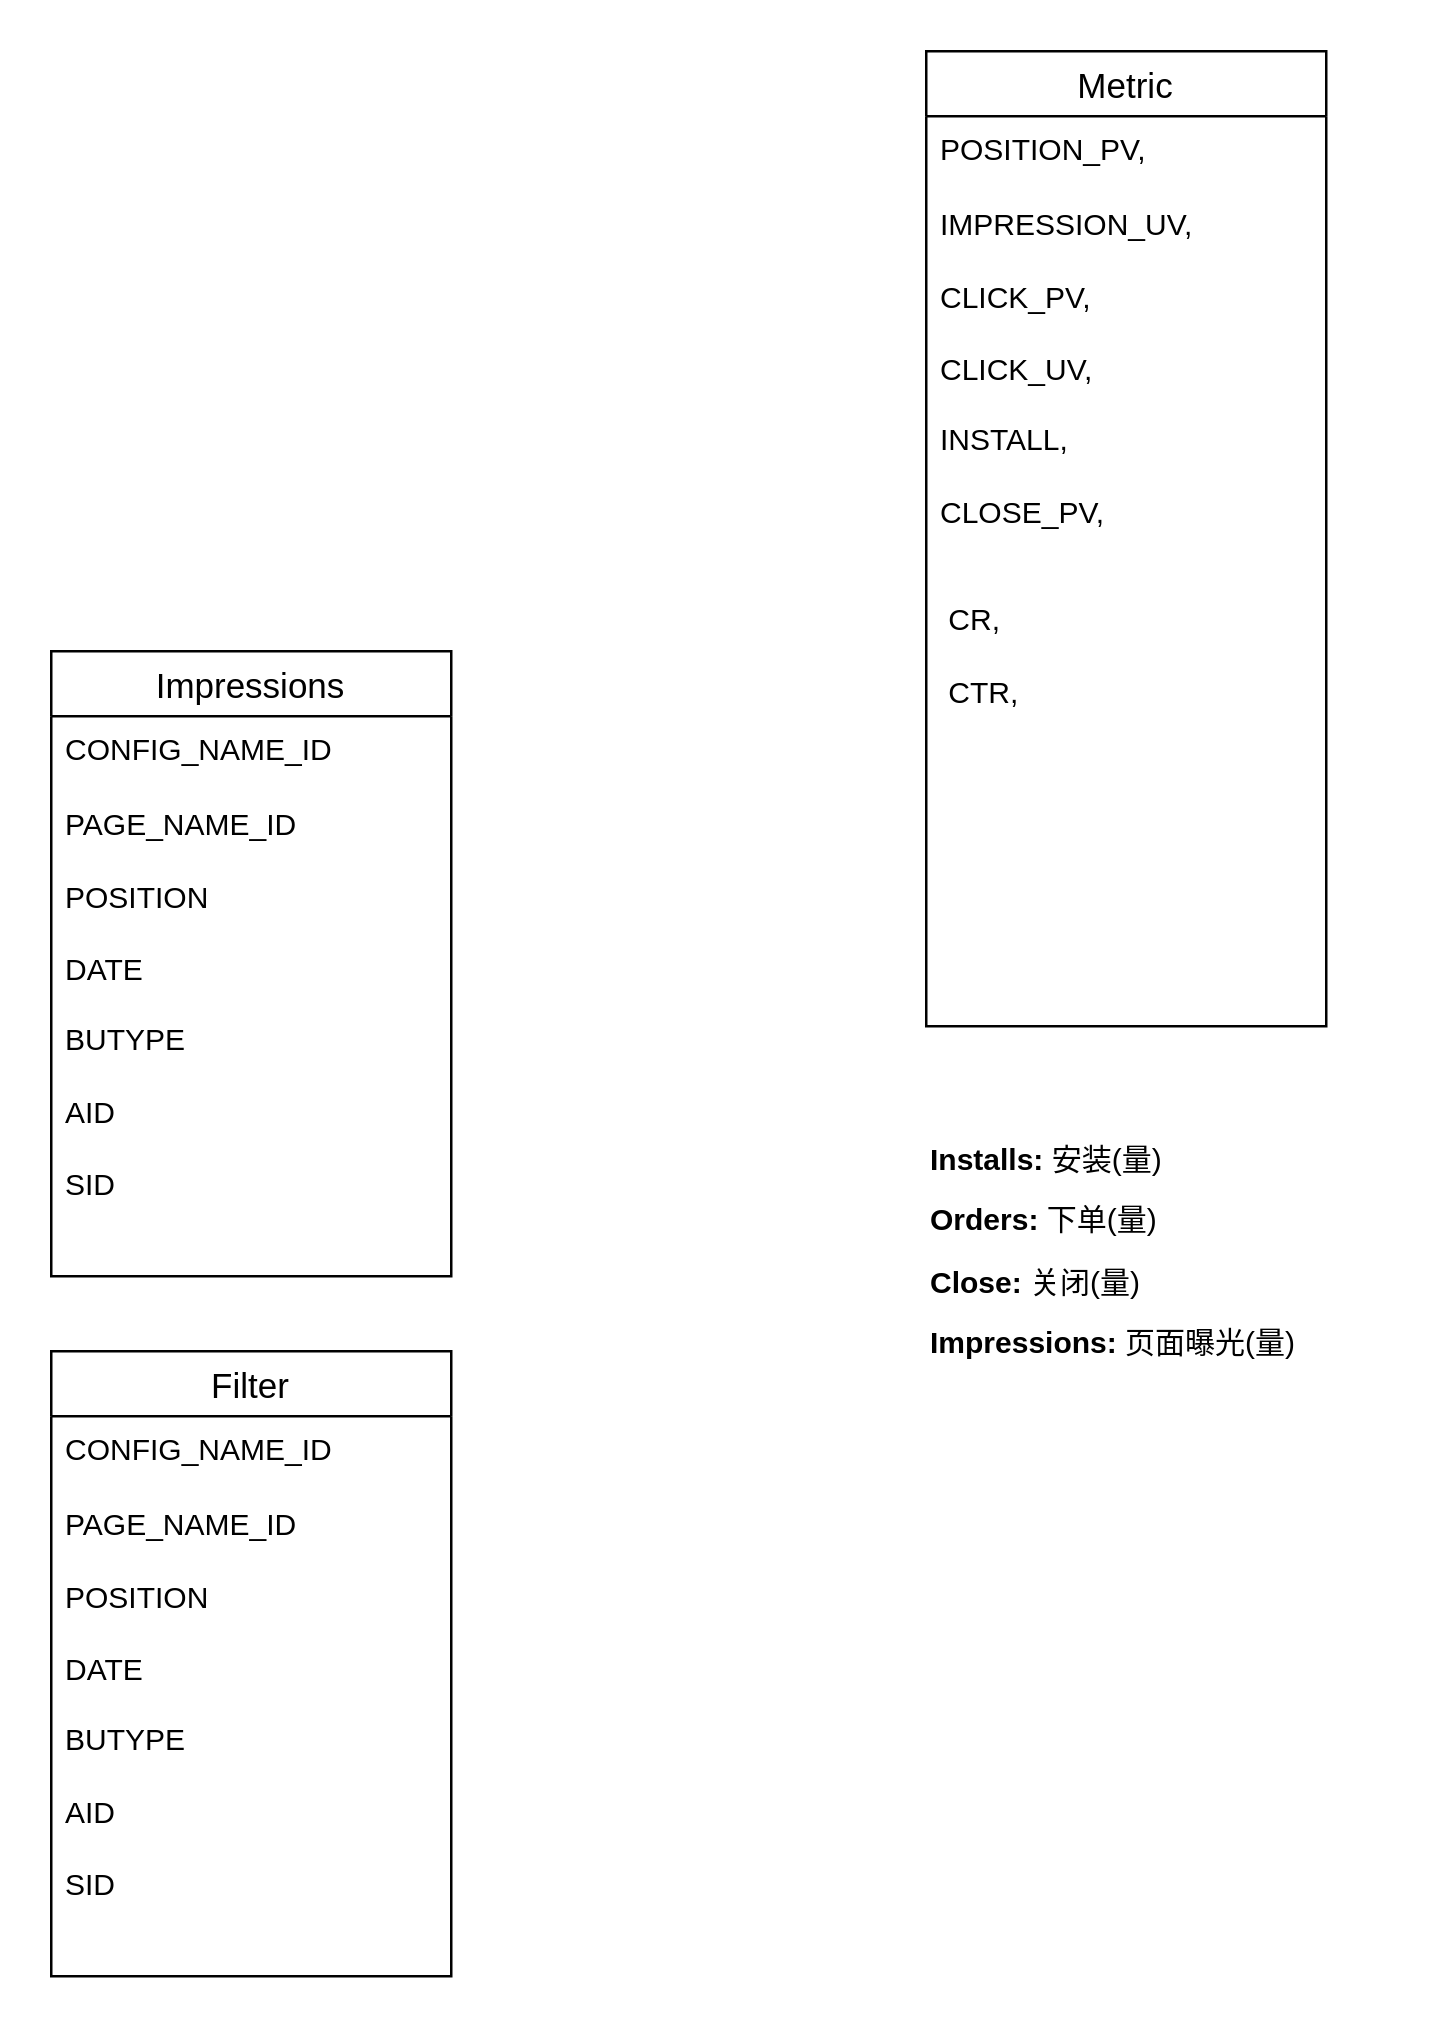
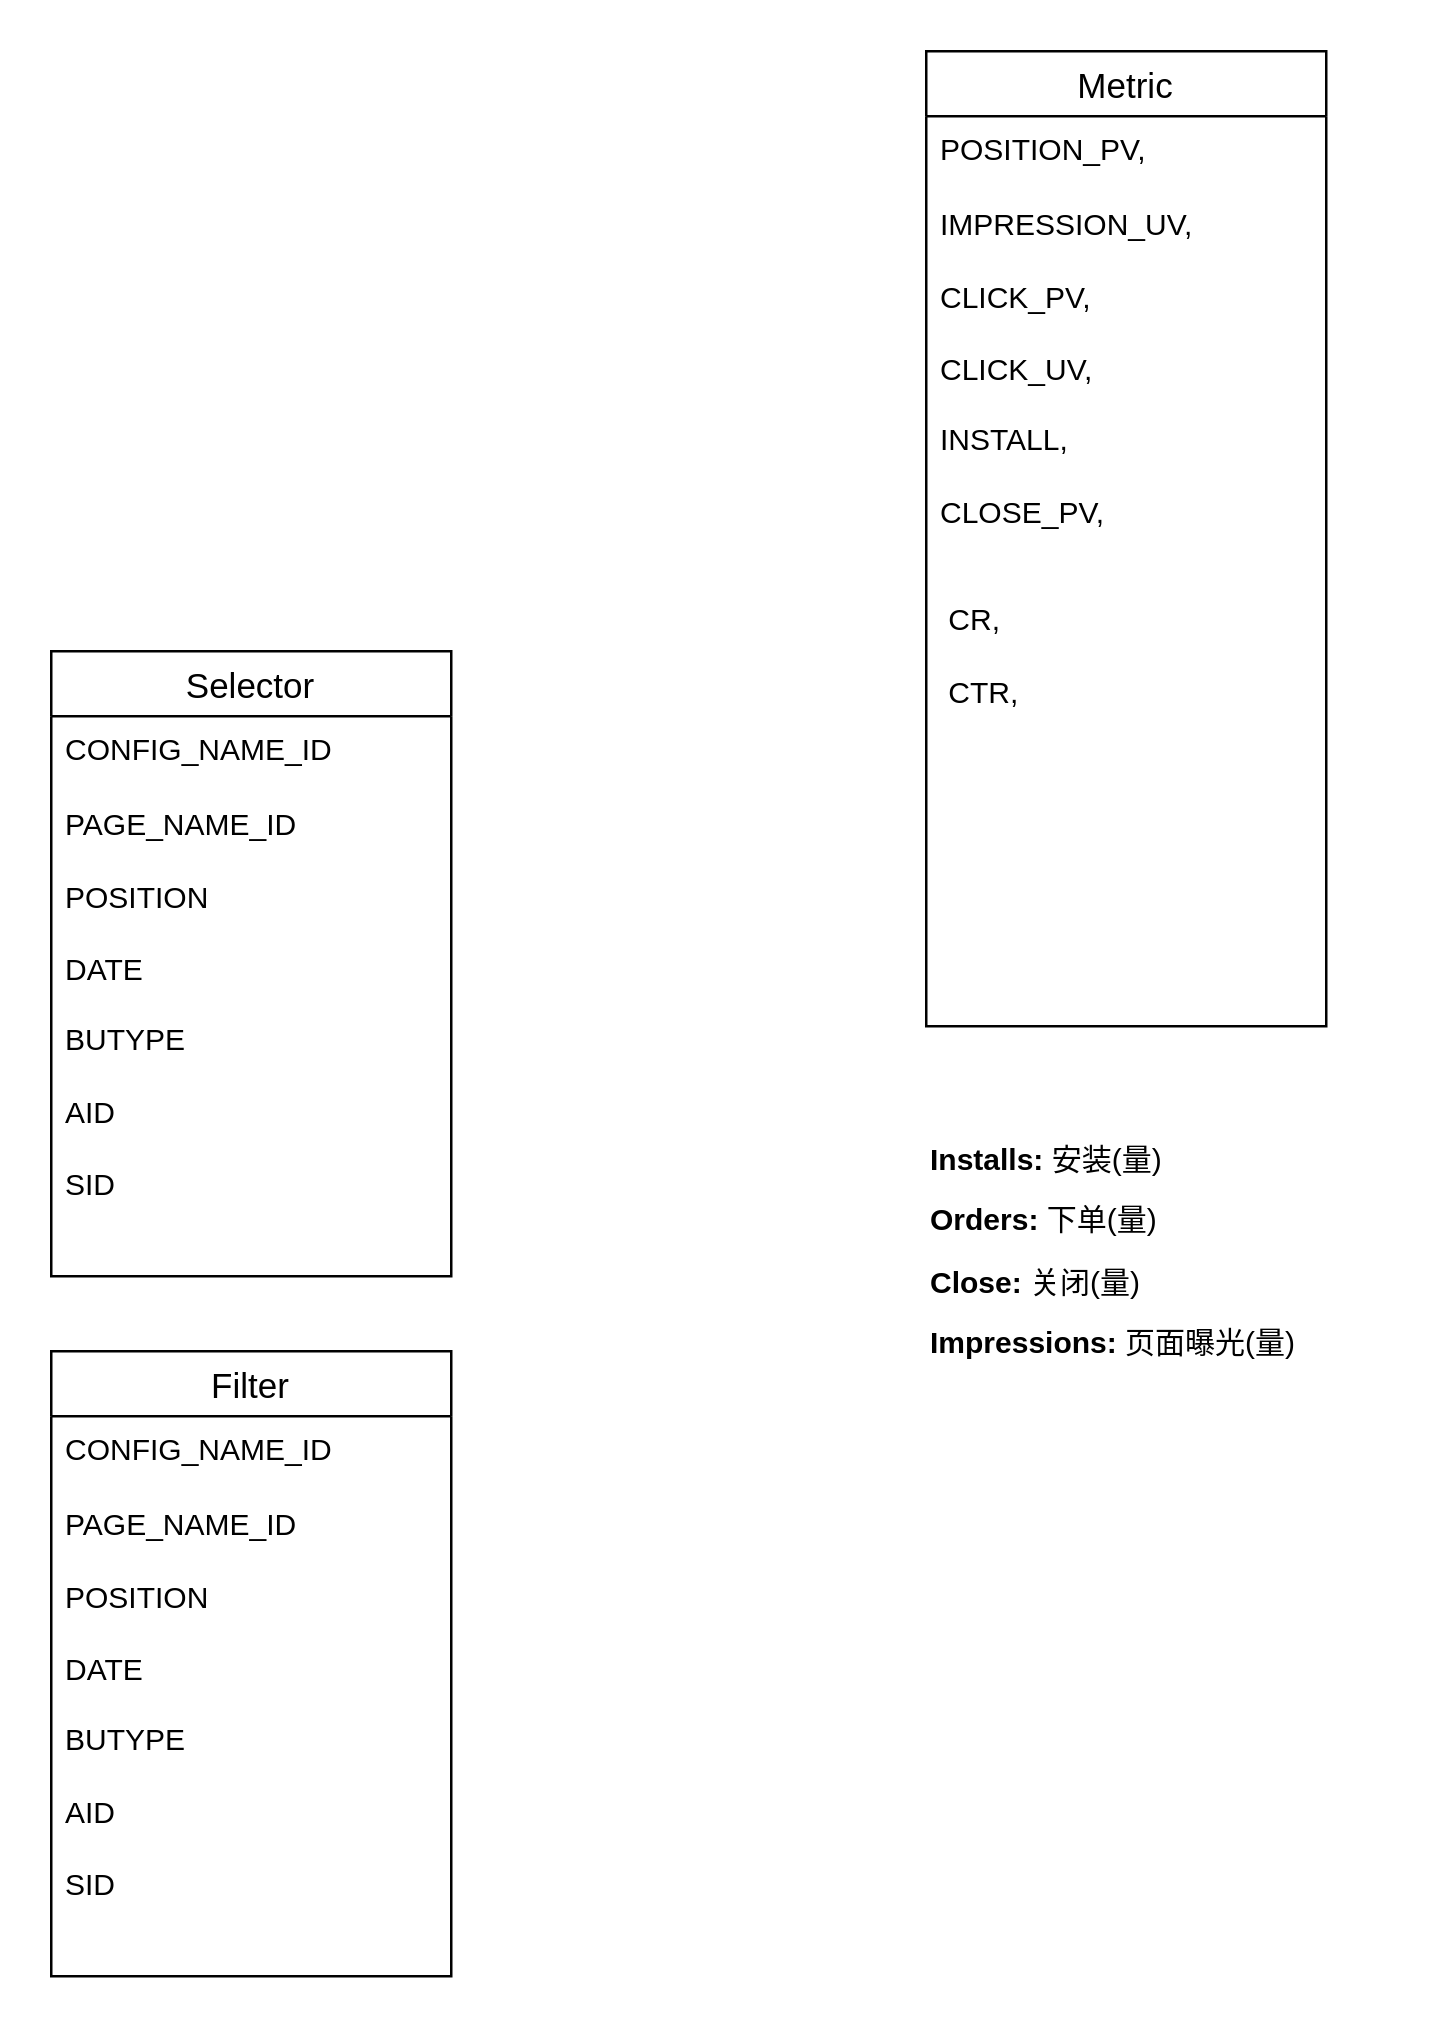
(250, 686) -> (250, 686)
